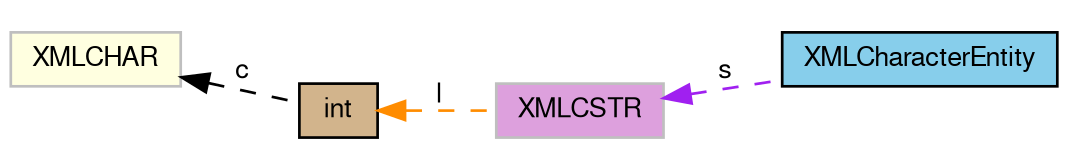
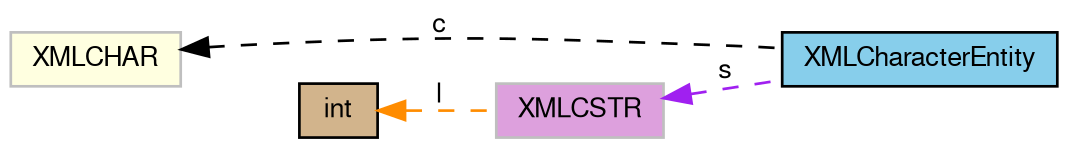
(254, 93) -> (495, 39)
